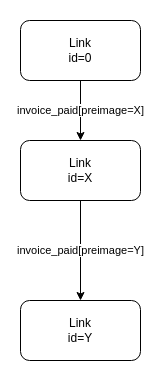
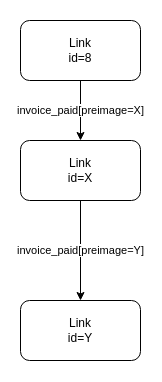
(81, 51) -> (81, 51)
